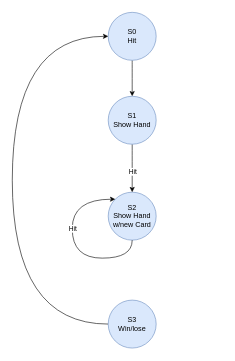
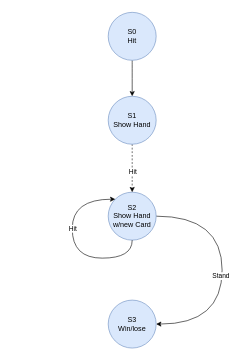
(132, 167) -> (132, 167)
(24, 264) -> none
none -> (222, 266)
